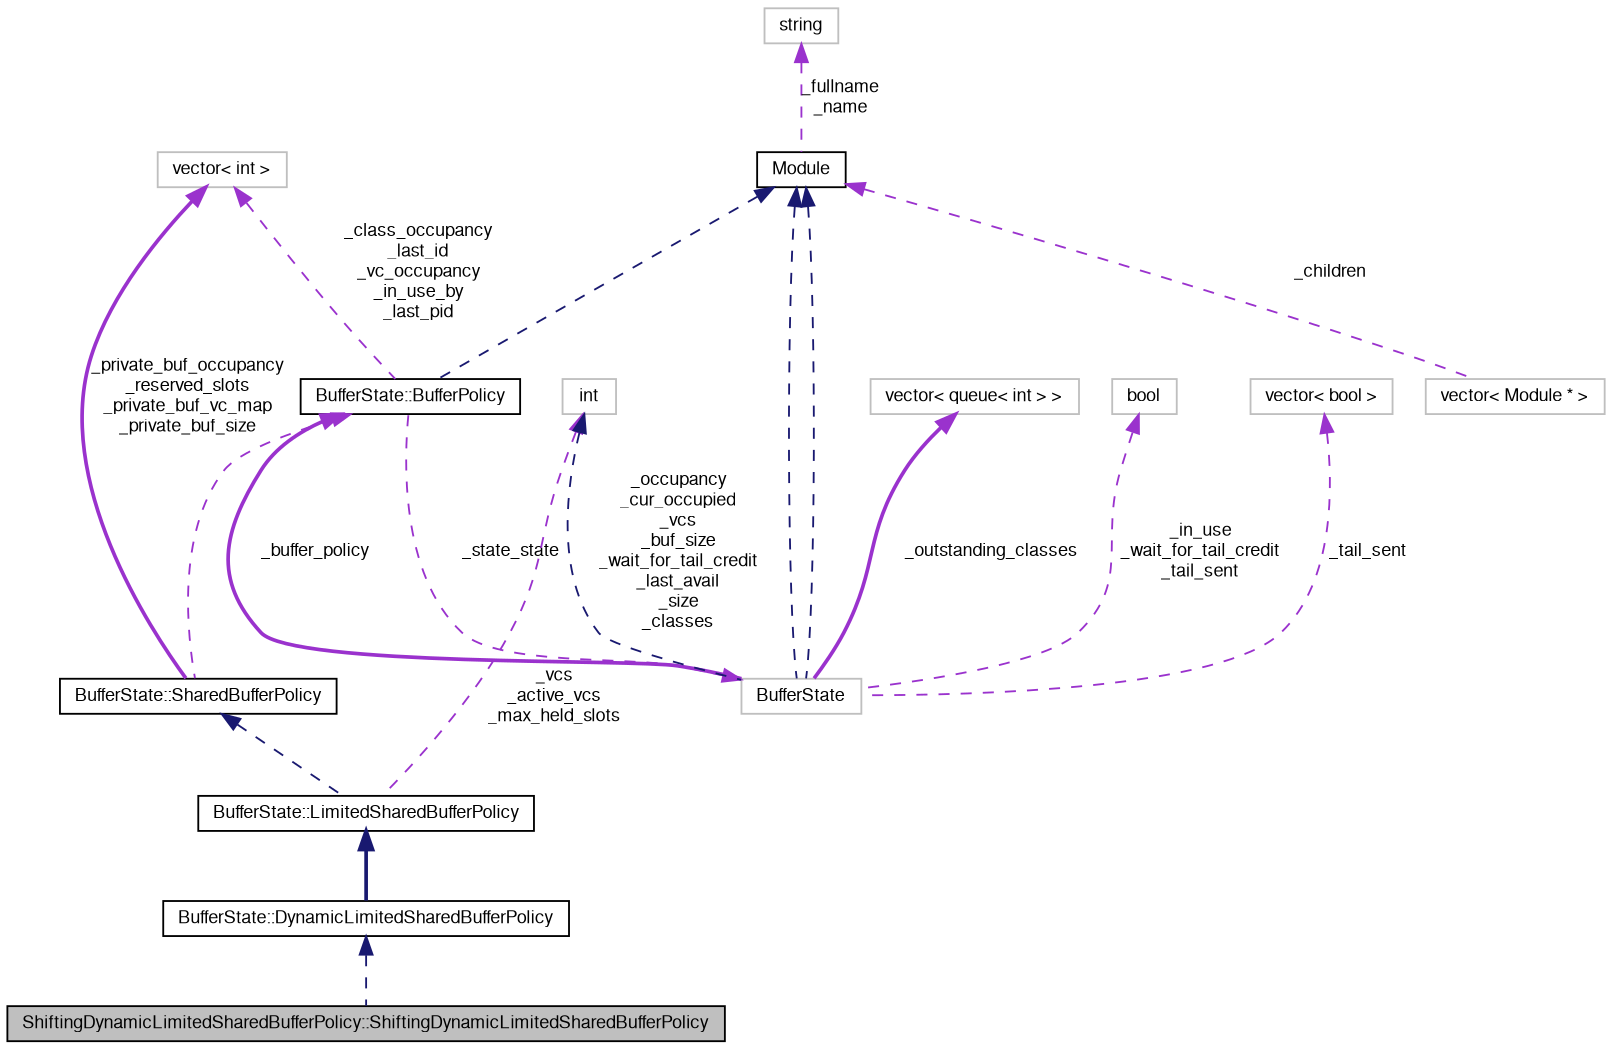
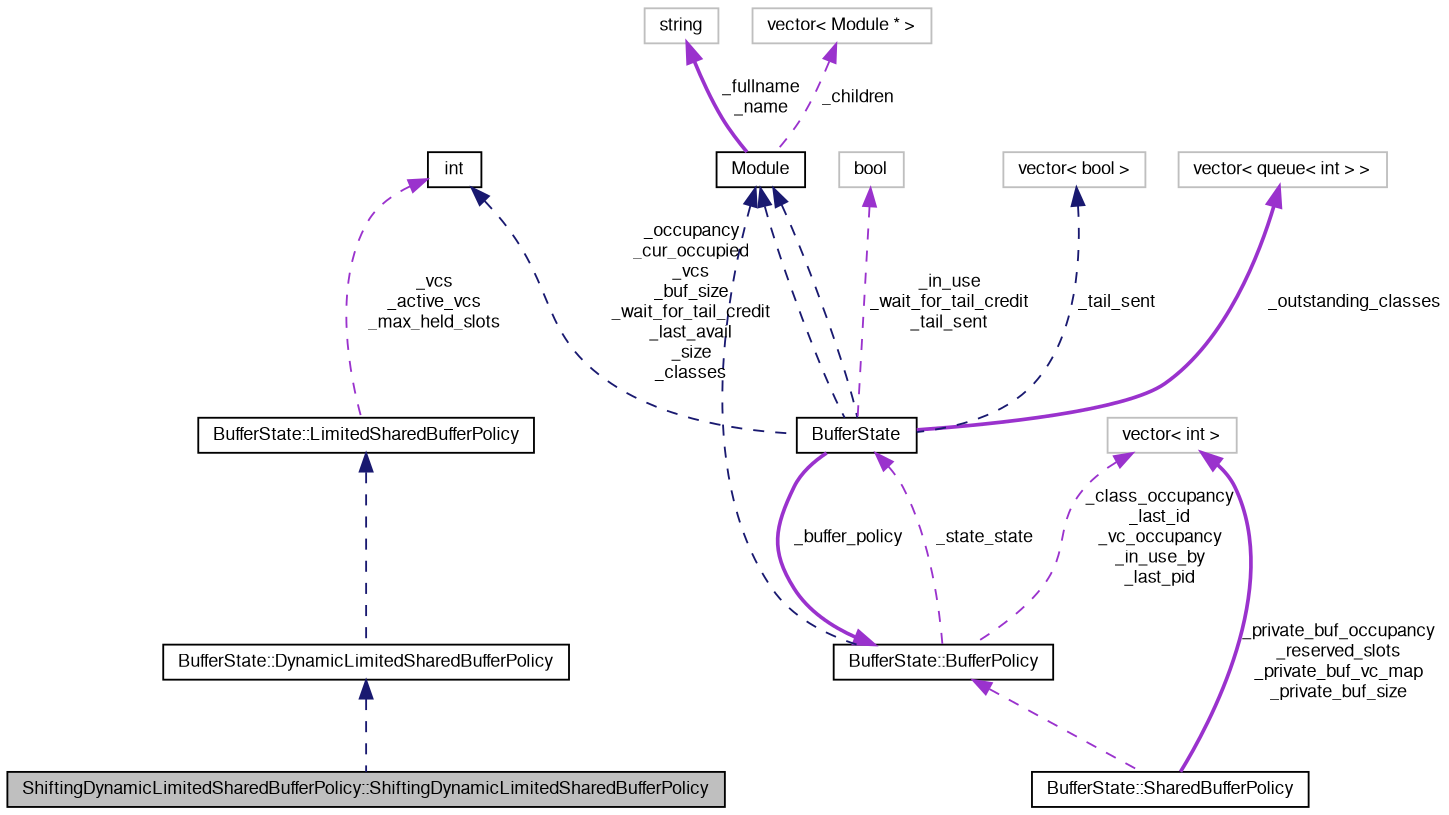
(801, 107) -> (717, 109)
(1170, 280) -> (807, 109)
(589, 397) -> (455, 170)
(1181, 672) -> (1051, 360)
(801, 696) -> (857, 435)
(290, 760) -> none
(366, 875) -> (366, 558)
